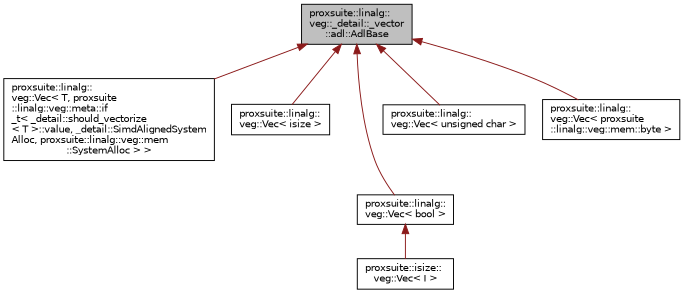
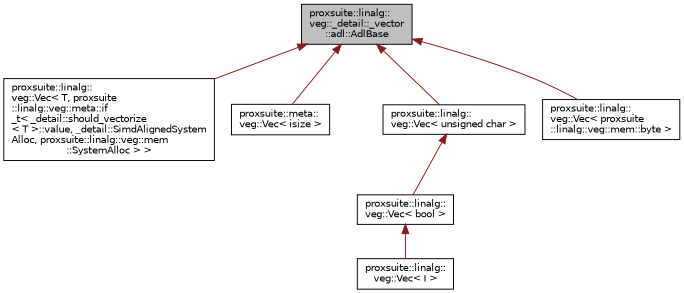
(281, 120) -> (281, 120)
(366, 127) -> (427, 169)
(405, 274) -> (405, 274)
